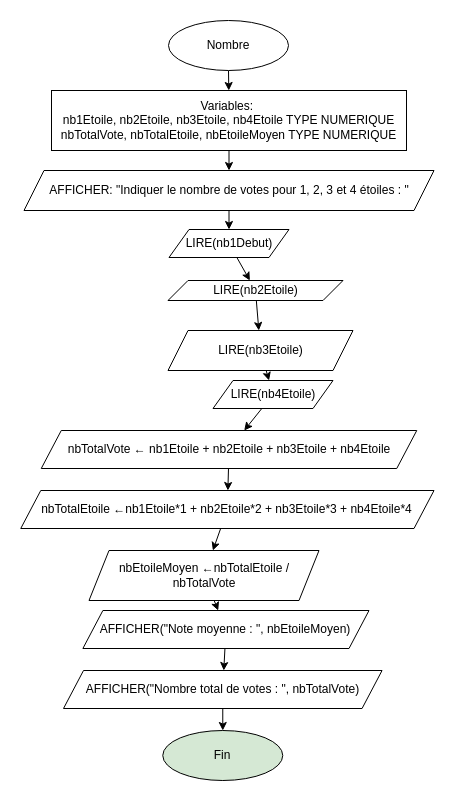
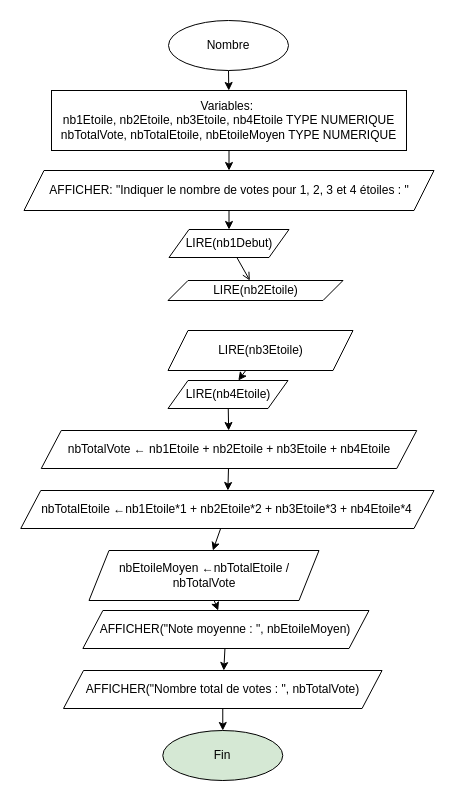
(246, 273) -> (247, 275)
(257, 312) -> none
(273, 395) -> (228, 395)
